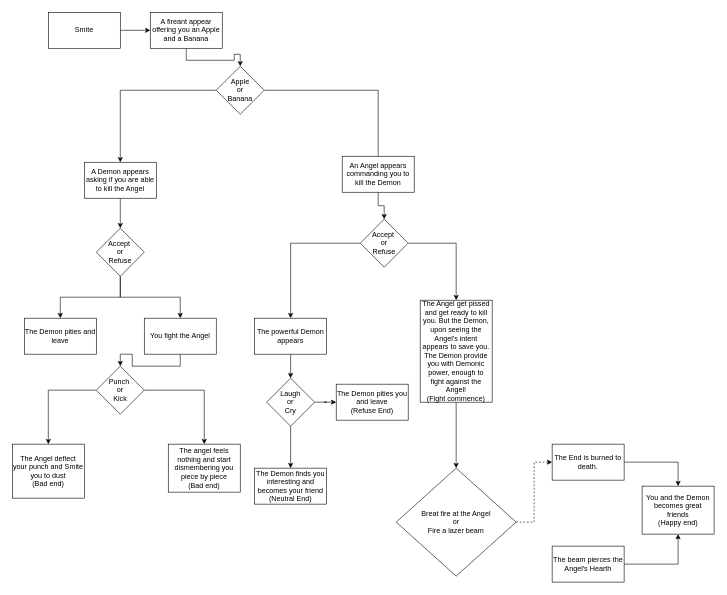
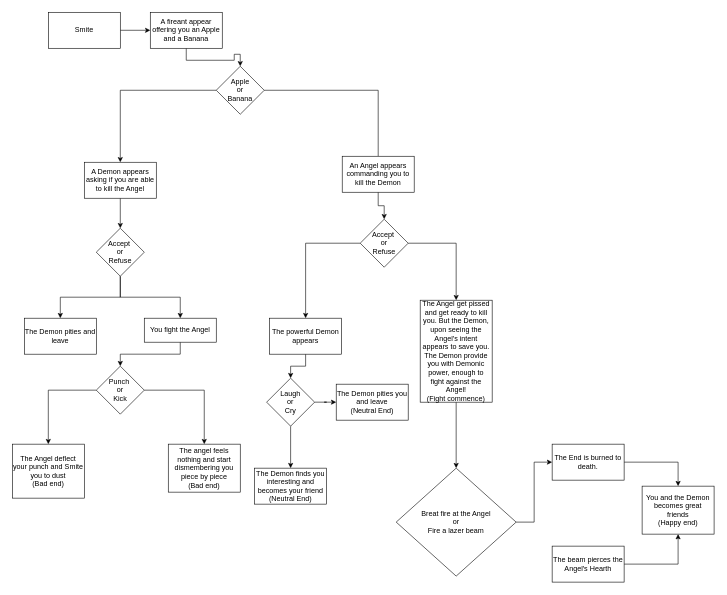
(180, 336) -> (180, 330)
(291, 336) -> (306, 336)
(372, 402) -> (372, 402)
(534, 495) -> (534, 495)
